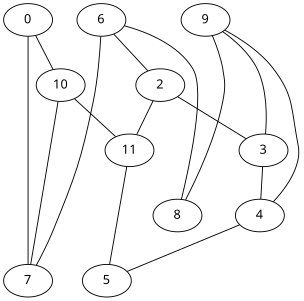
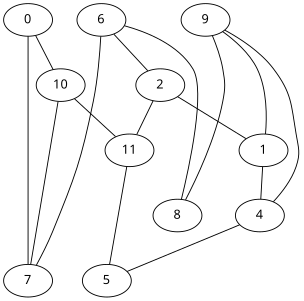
(264, 150) -> (264, 150)
